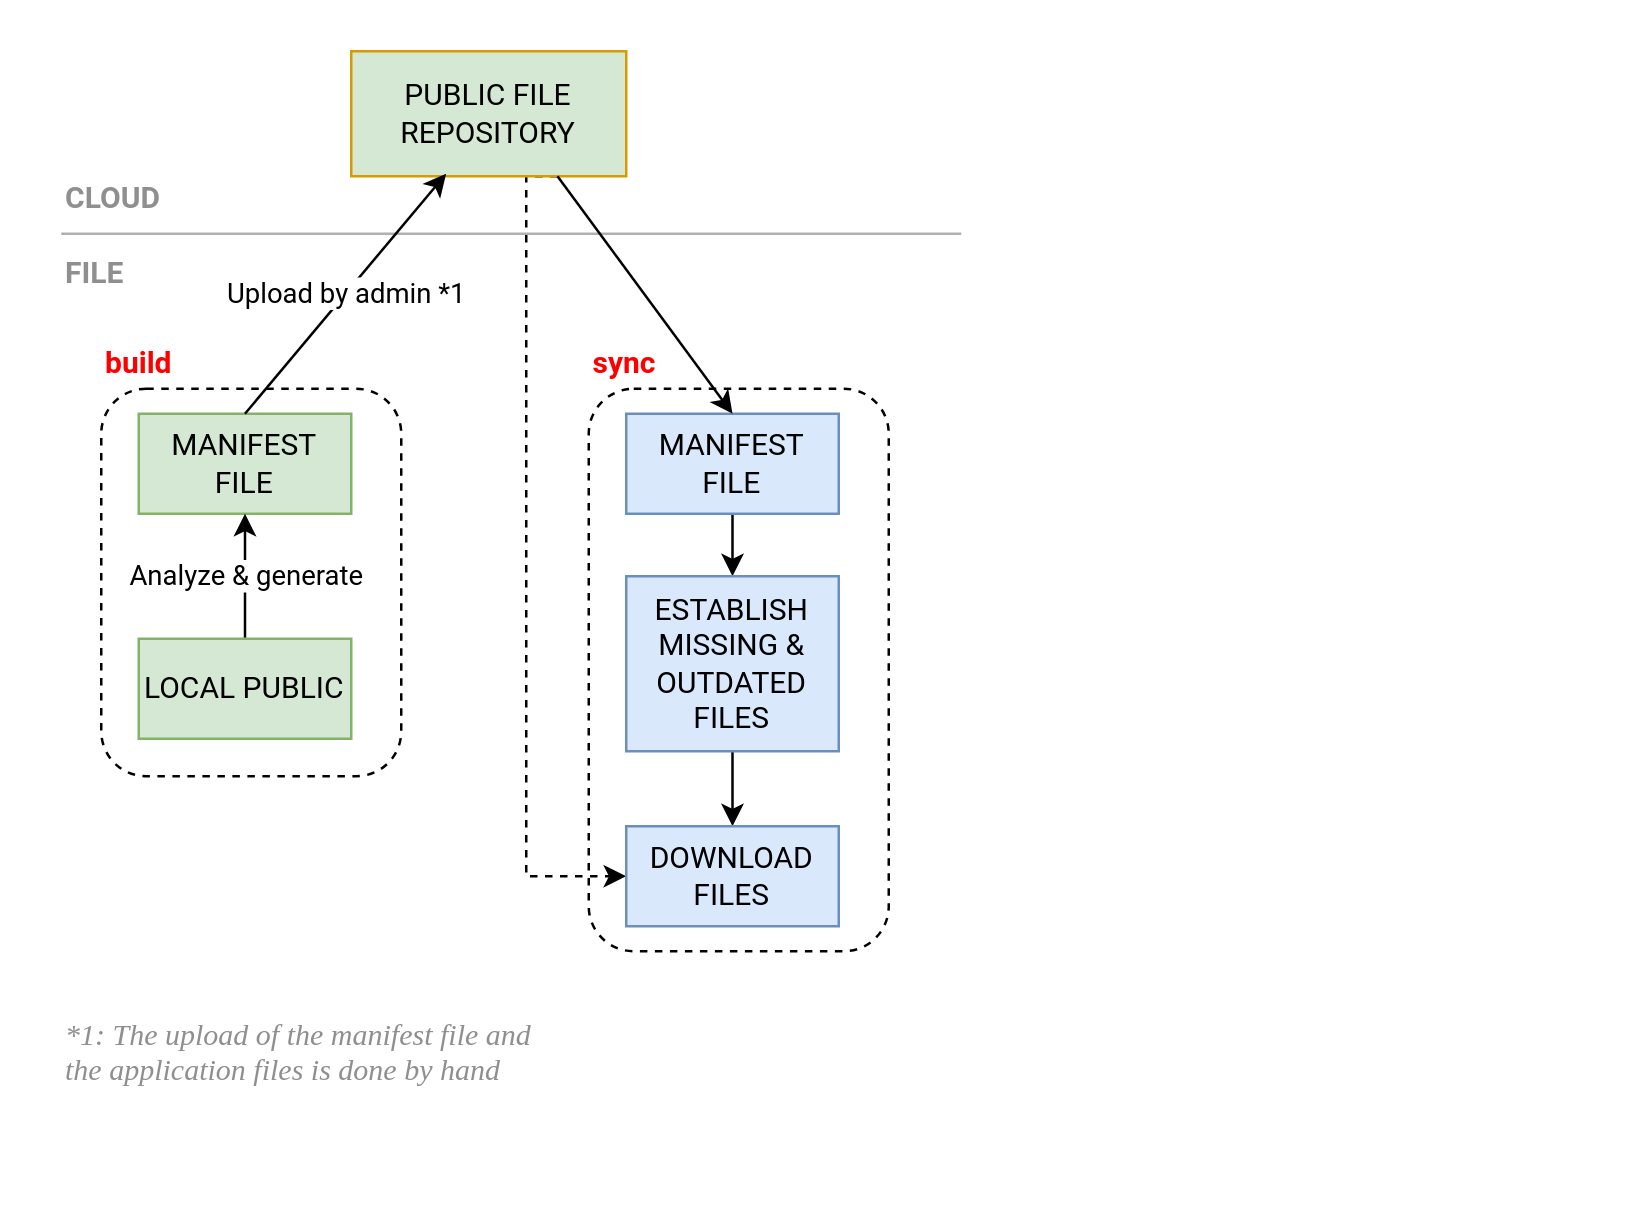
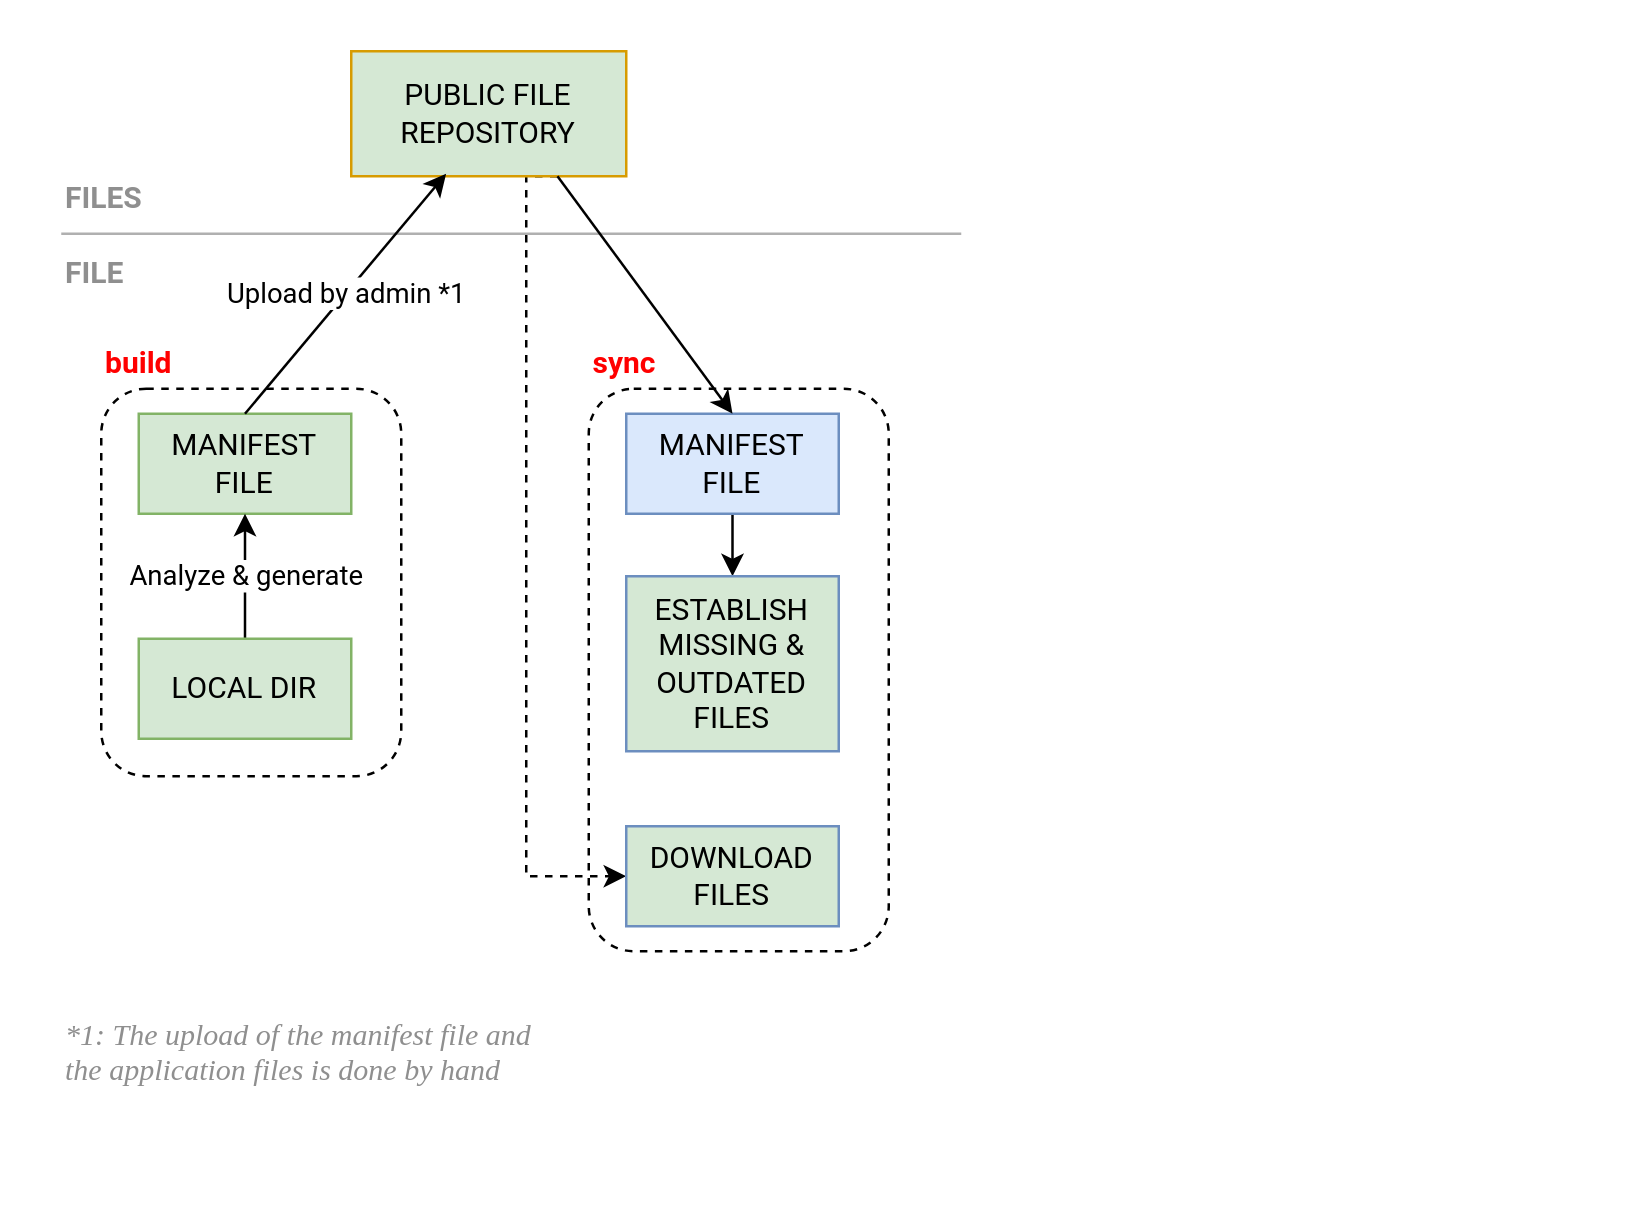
(107, 198) -> (107, 198)
(733, 664) -> (733, 664)
(245, 689) -> (245, 689)
(733, 780) -> none
(733, 876) -> (733, 876)
